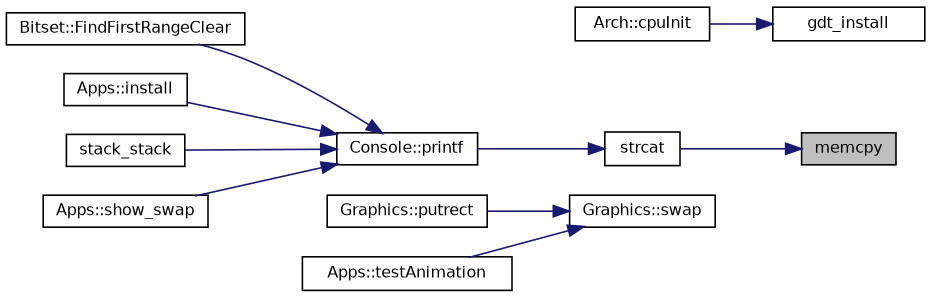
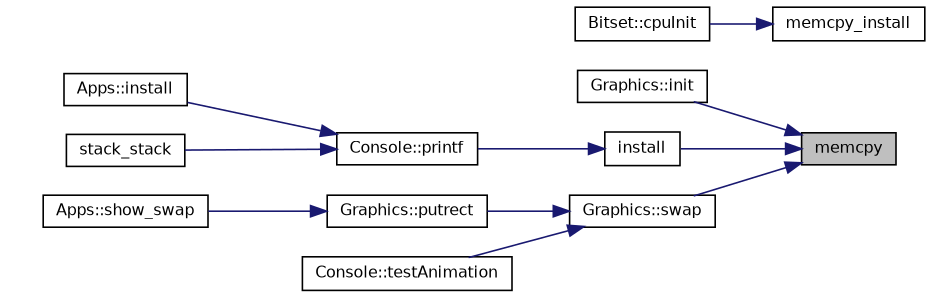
(642, 24) -> (642, 24)
(849, 24) -> (849, 24)
(126, 29) -> none
none -> (642, 86)
(642, 149) -> (642, 149)
(258, 182) -> (259, 211)
none -> (740, 182)
(407, 274) -> (407, 274)
